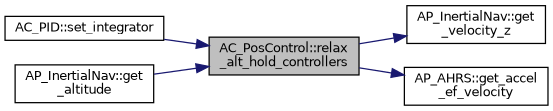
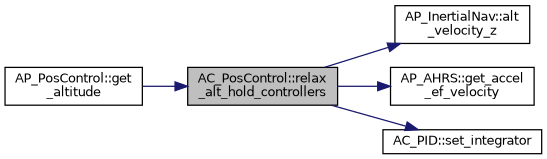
(476, 25) -> (462, 25)
(180, 42) -> (368, 116)
(84, 84) -> (74, 86)
